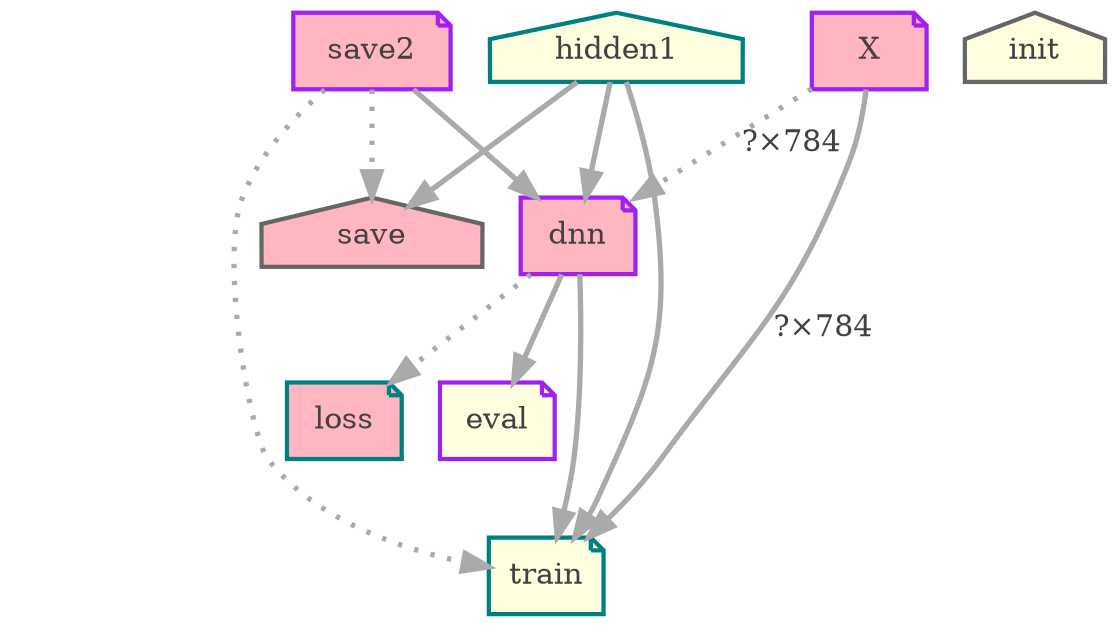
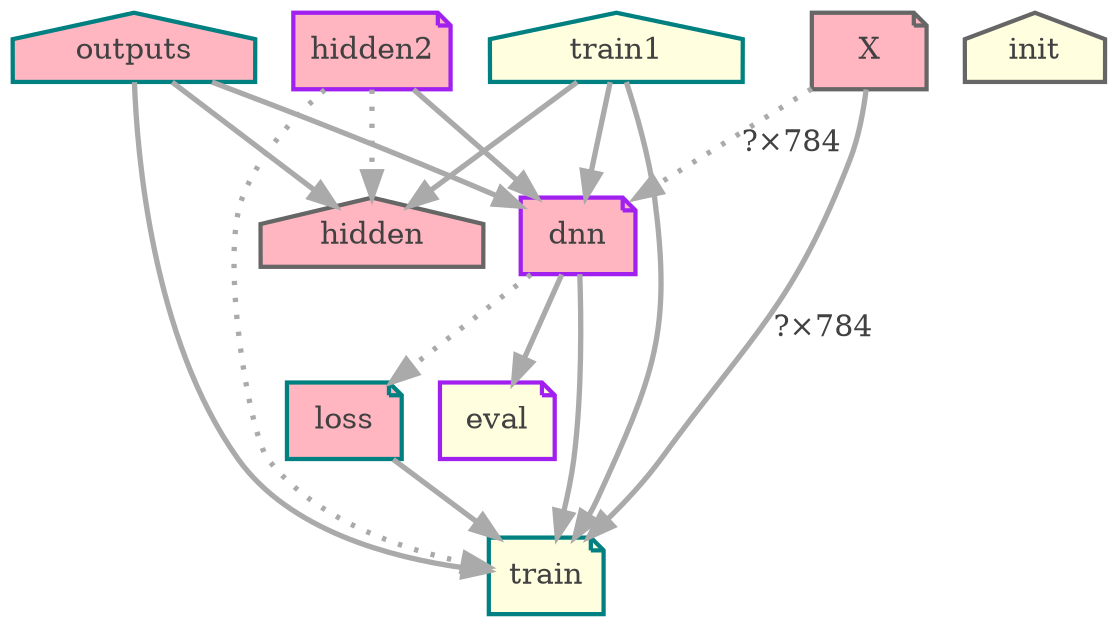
none -> (134, 51)
(372, 51) -> (372, 51)
(616, 51) -> (616, 51)
(869, 51) -> (869, 51)
(372, 236) -> (372, 236)
none -> (435, 491)
